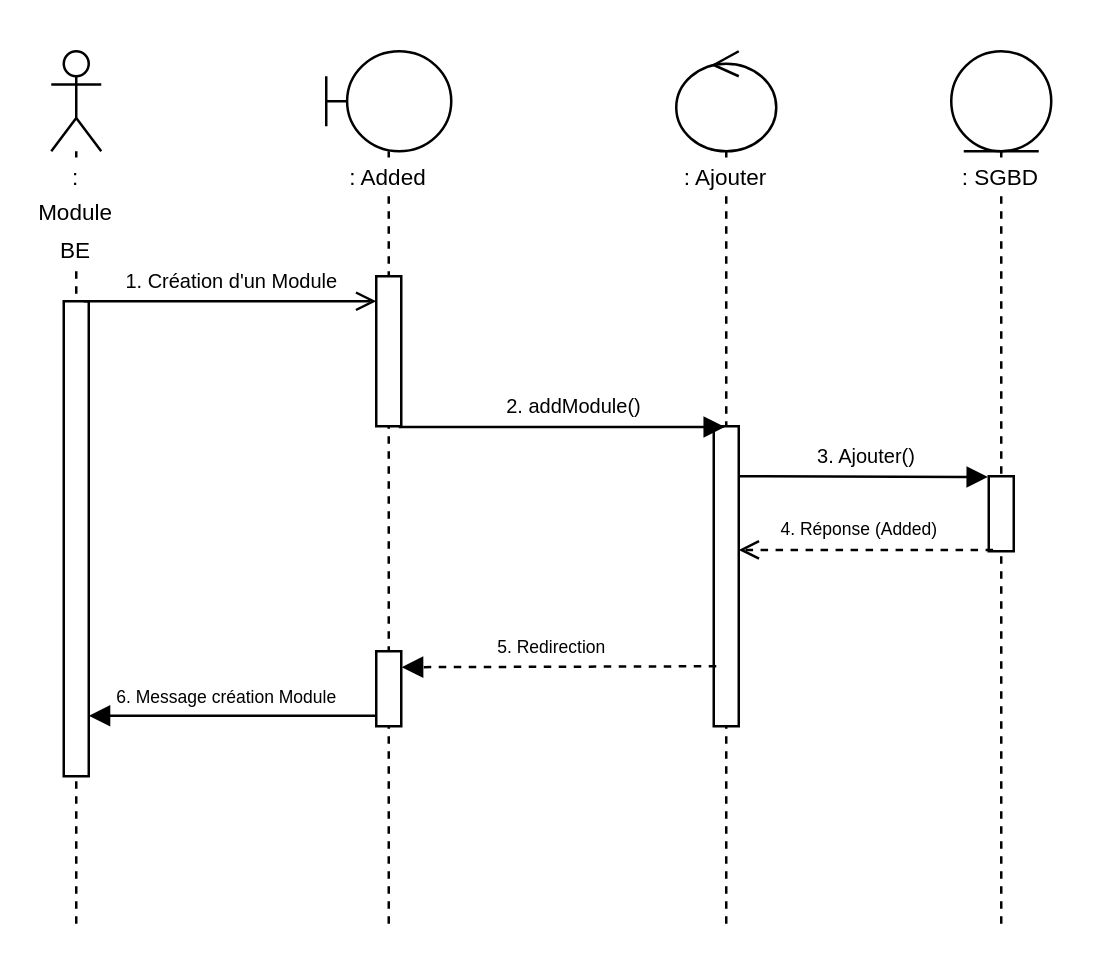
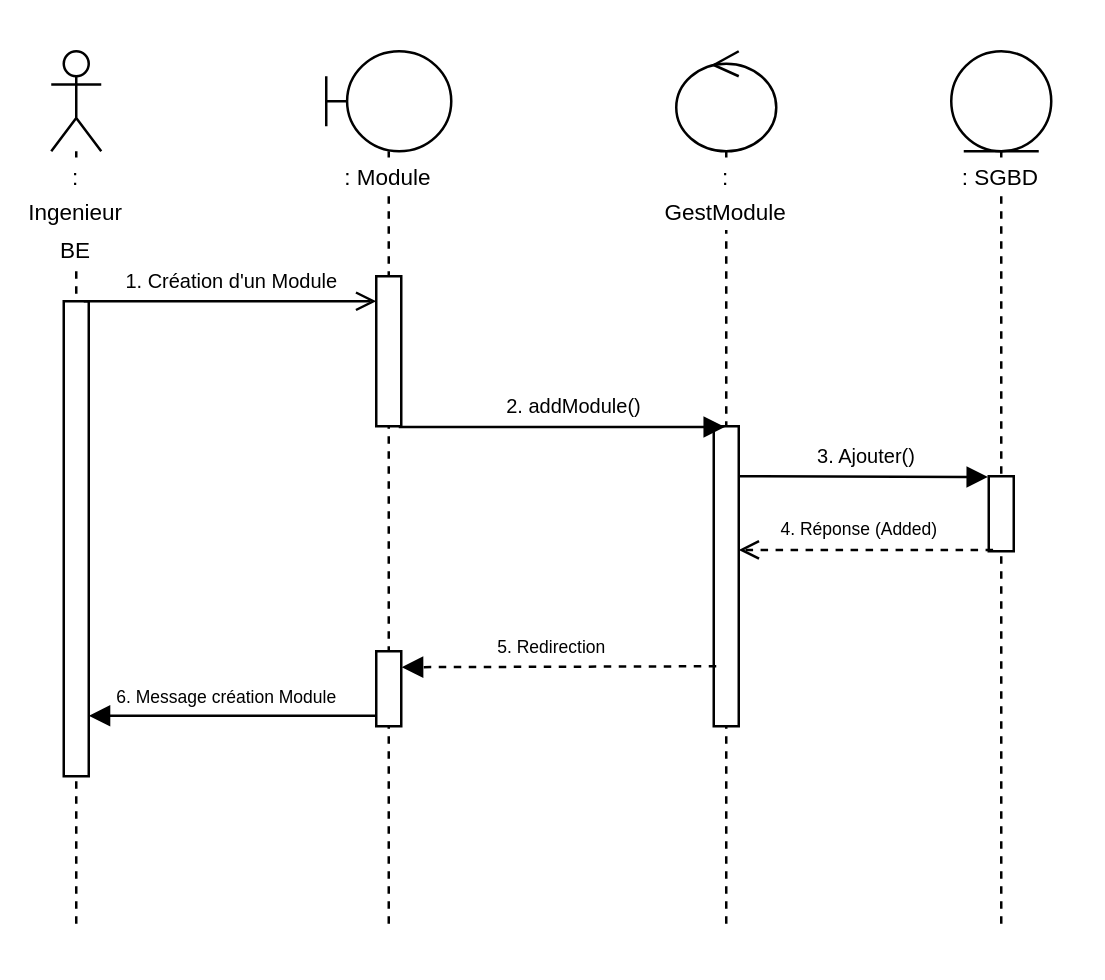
(389, 177) -> (389, 177)
(726, 195) -> (726, 195)
(76, 231) -> (76, 249)
